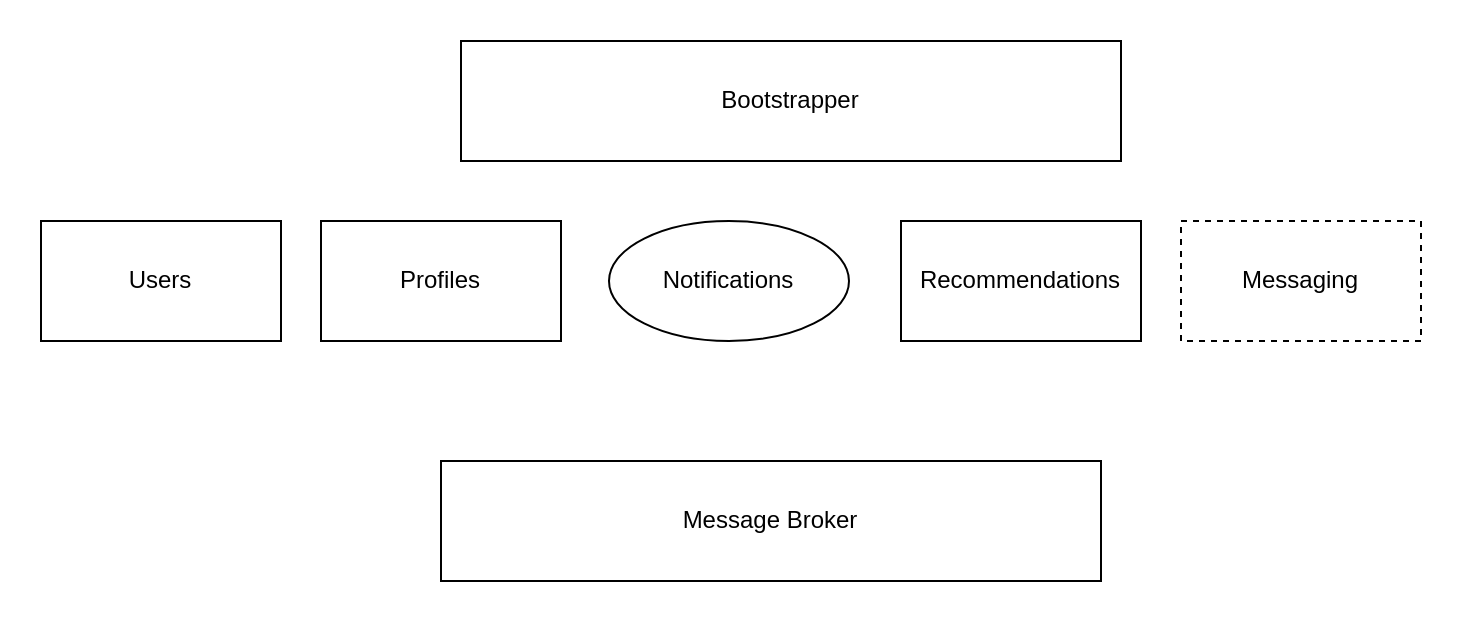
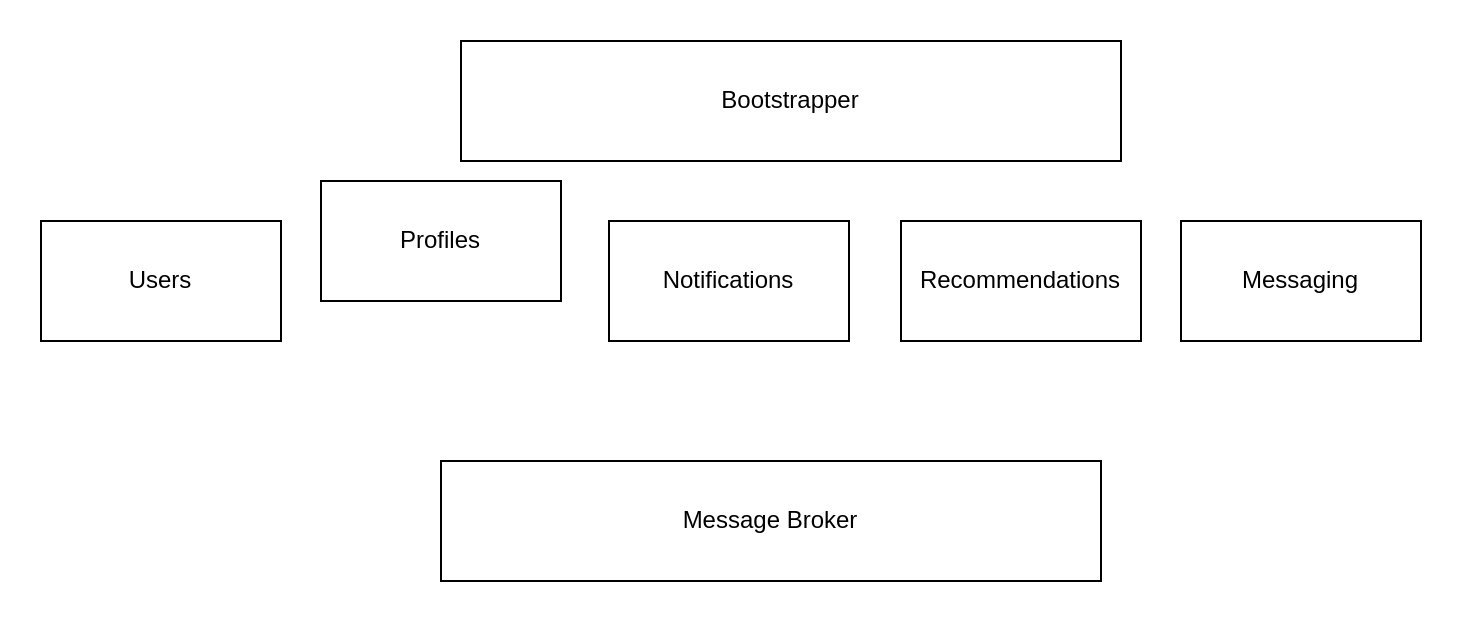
(441, 281) -> (441, 241)
(729, 281) -> (729, 281)
(1301, 281) -> (1301, 281)
